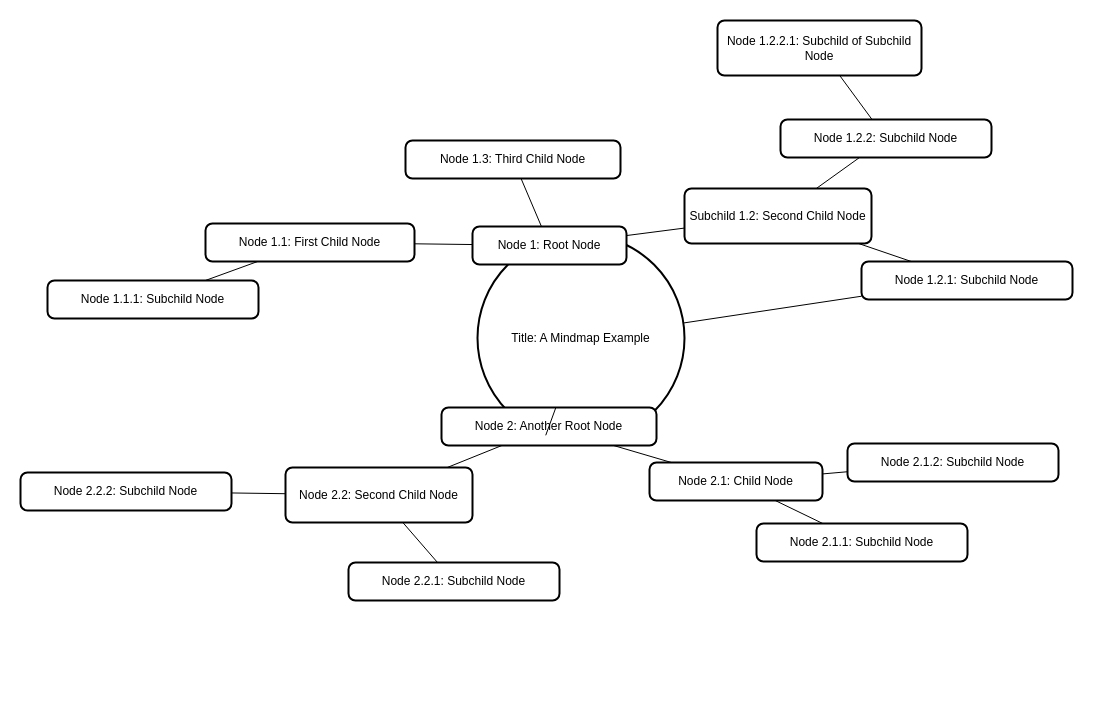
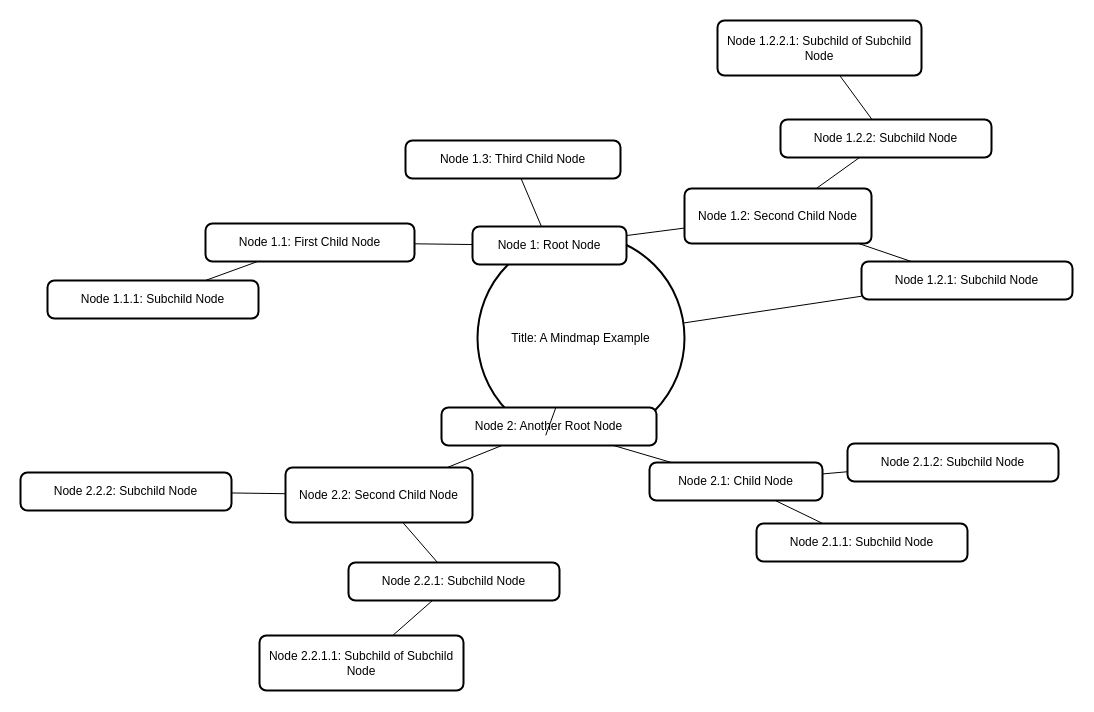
(778, 217) -> (778, 217)
none -> (413, 618)
none -> (362, 663)
